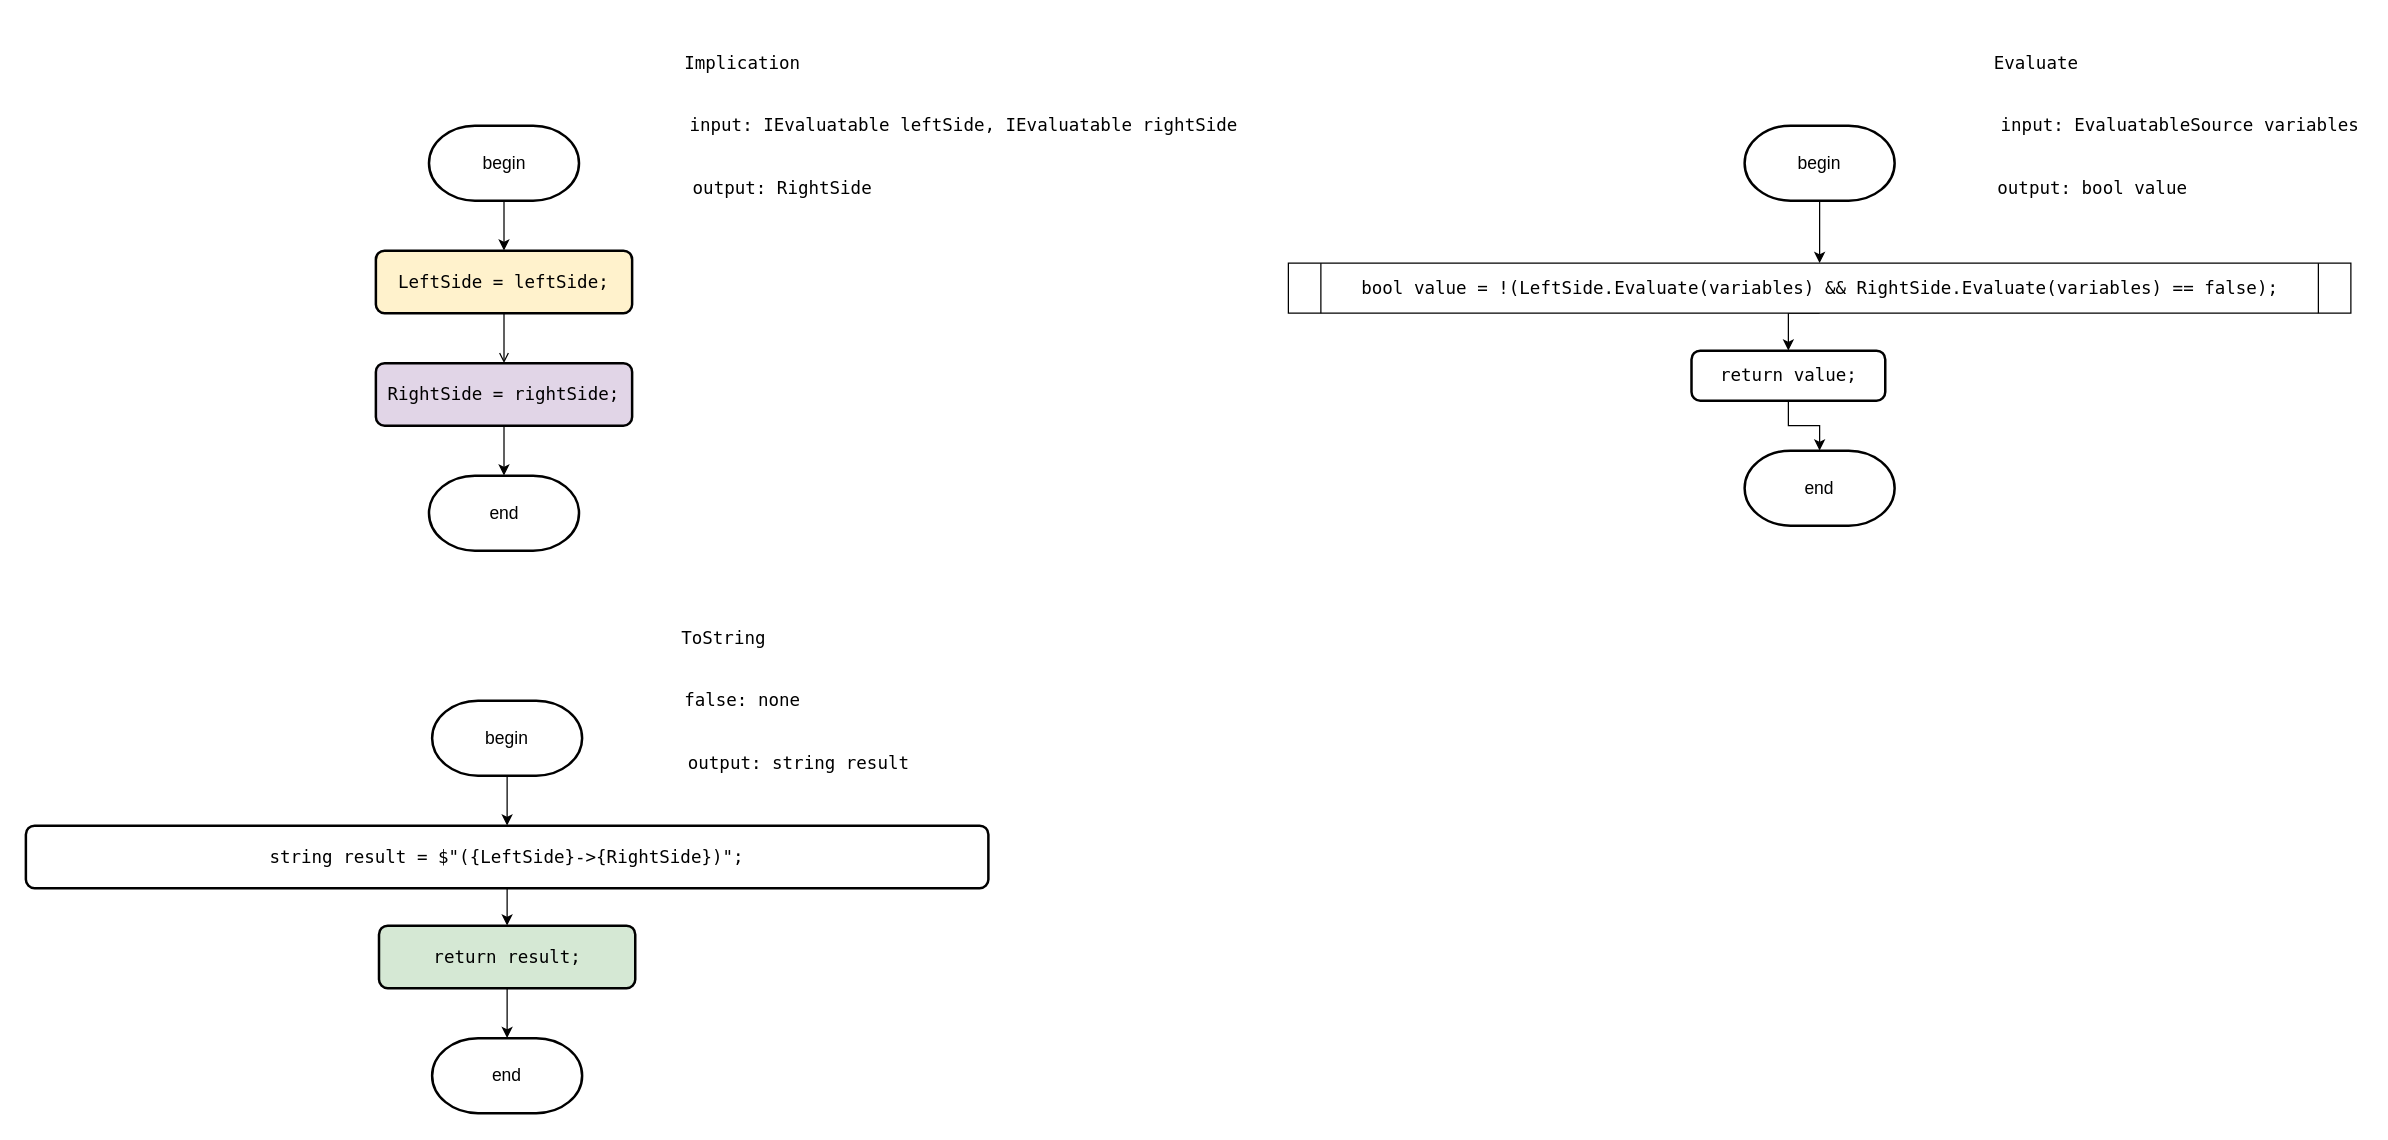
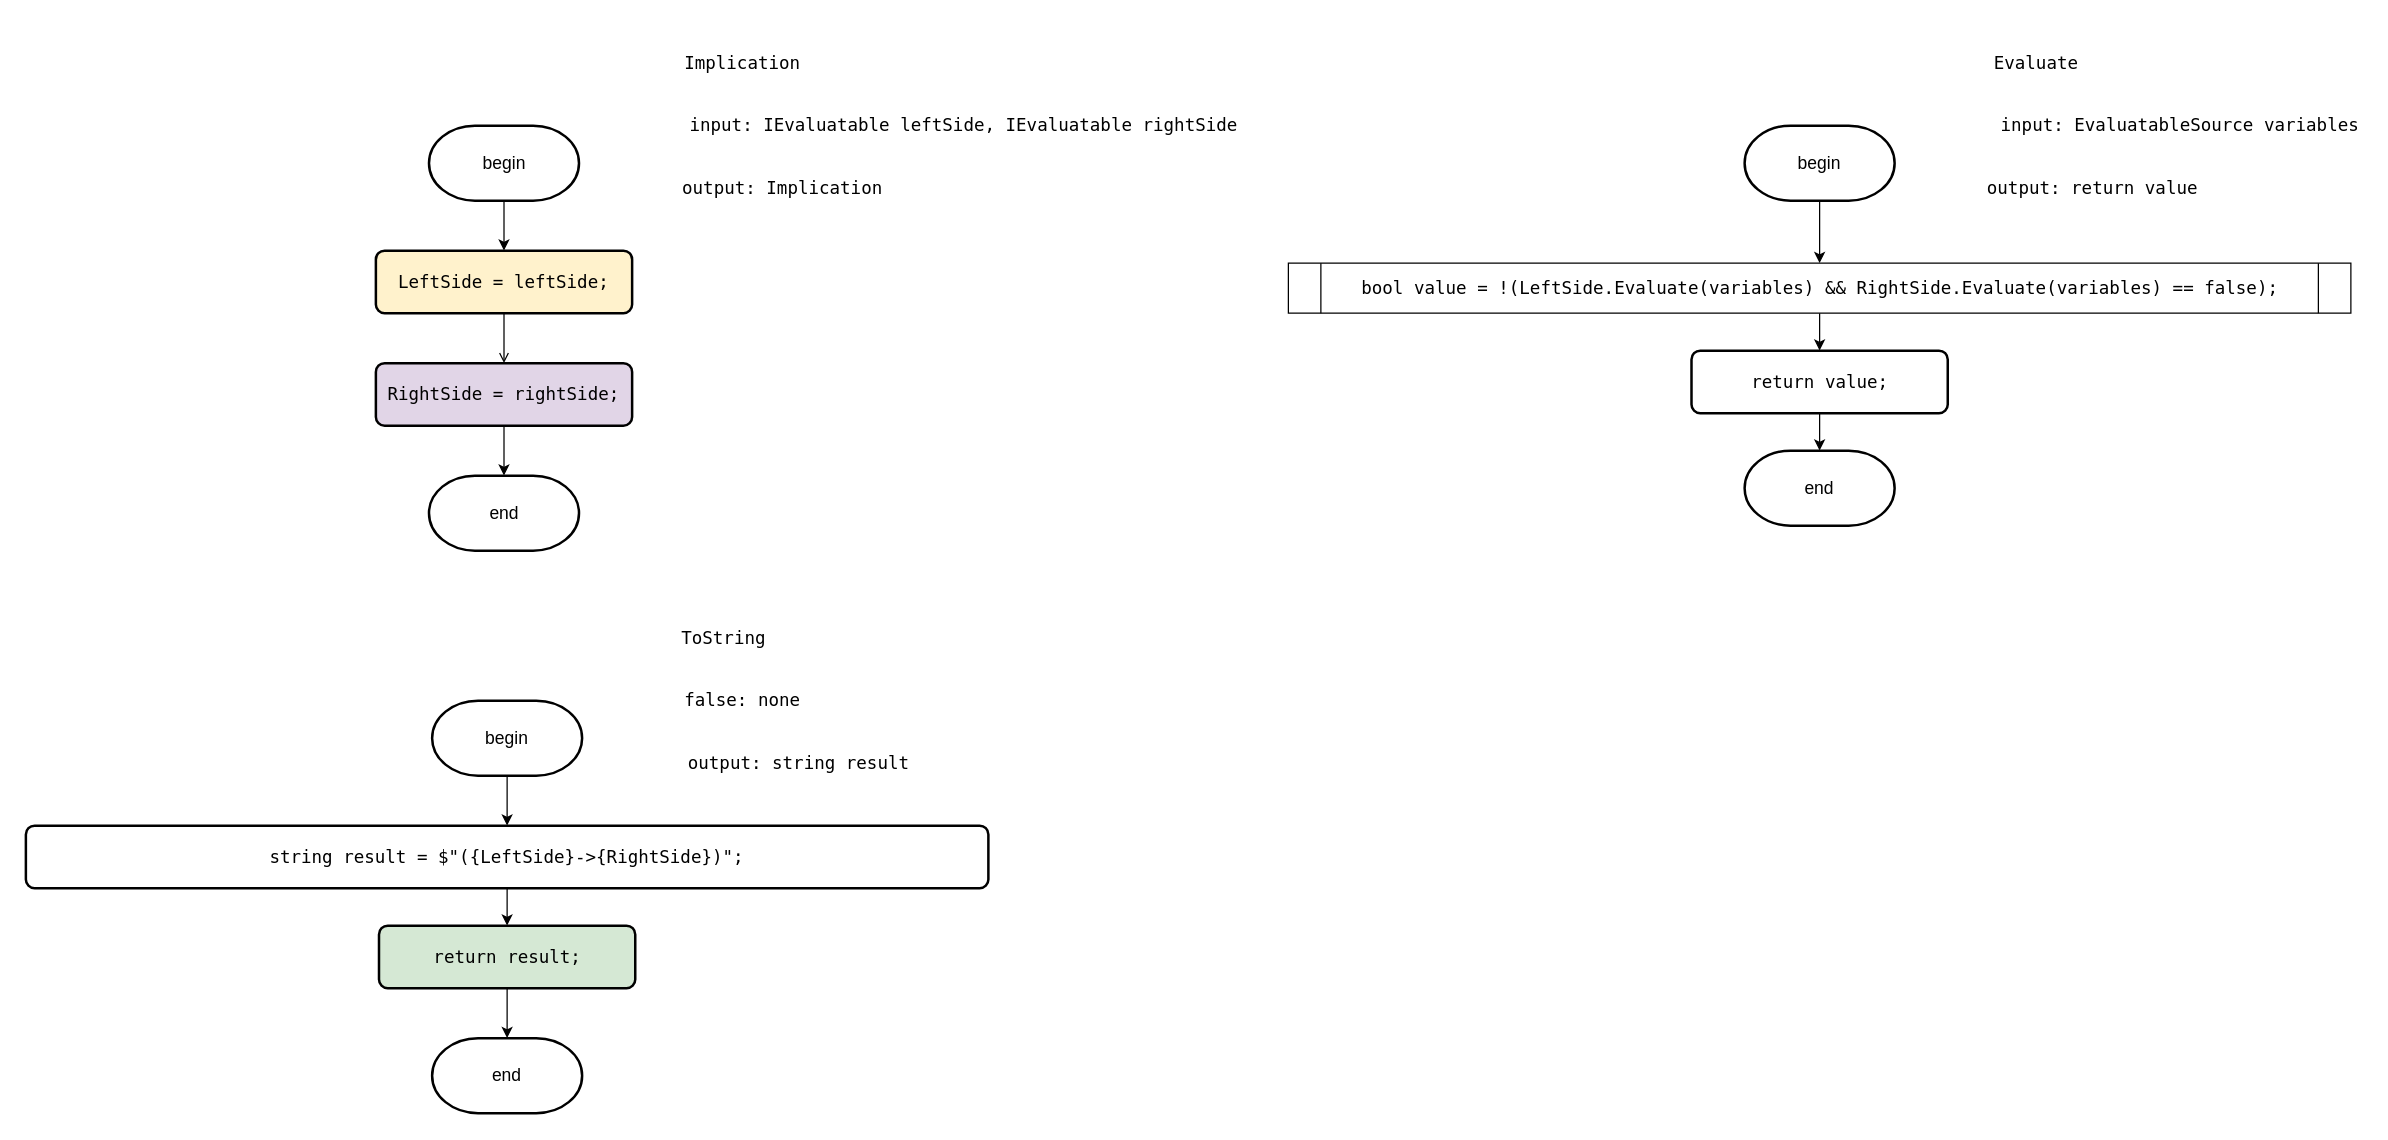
(783, 188) -> (783, 188)
(2093, 188) -> (2093, 188)
(1788, 376) -> (1819, 382)
